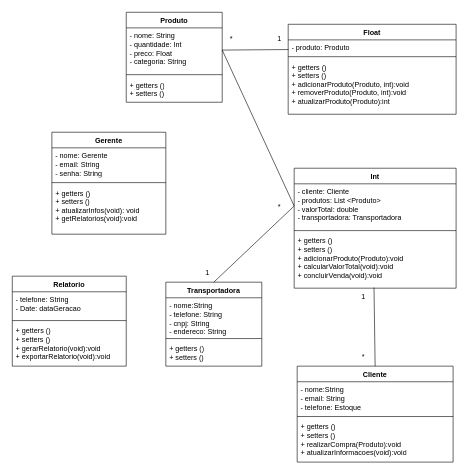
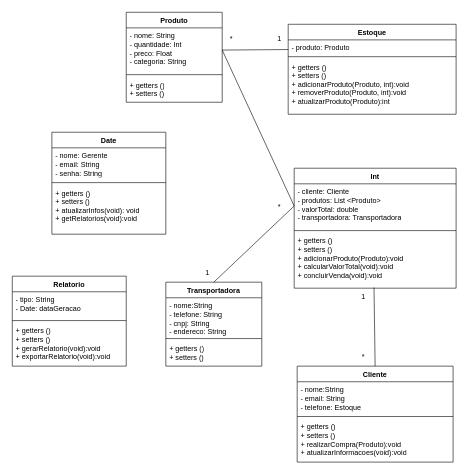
(372, 33) -> (372, 33)
(109, 141) -> (109, 141)
(51, 305) -> (51, 305)
